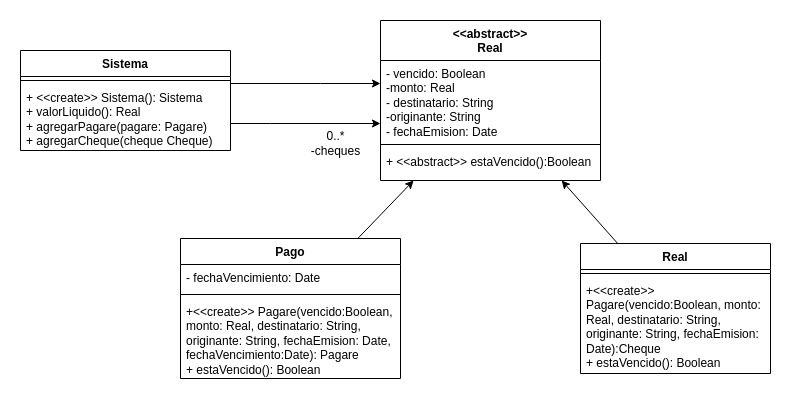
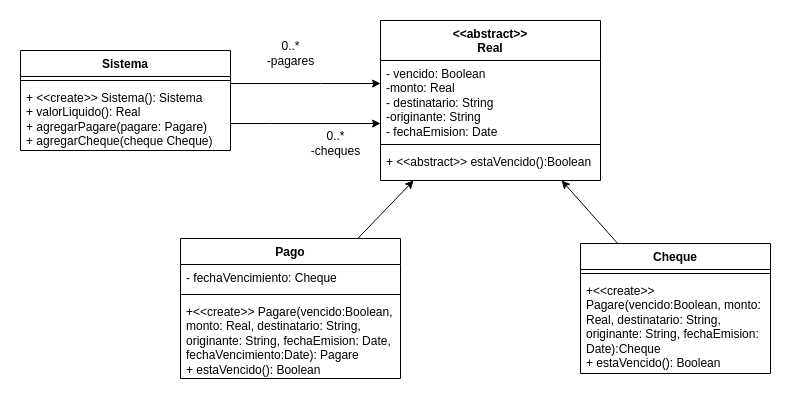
none -> (291, 54)
(676, 258) -> (676, 258)
(259, 279) -> (266, 279)
